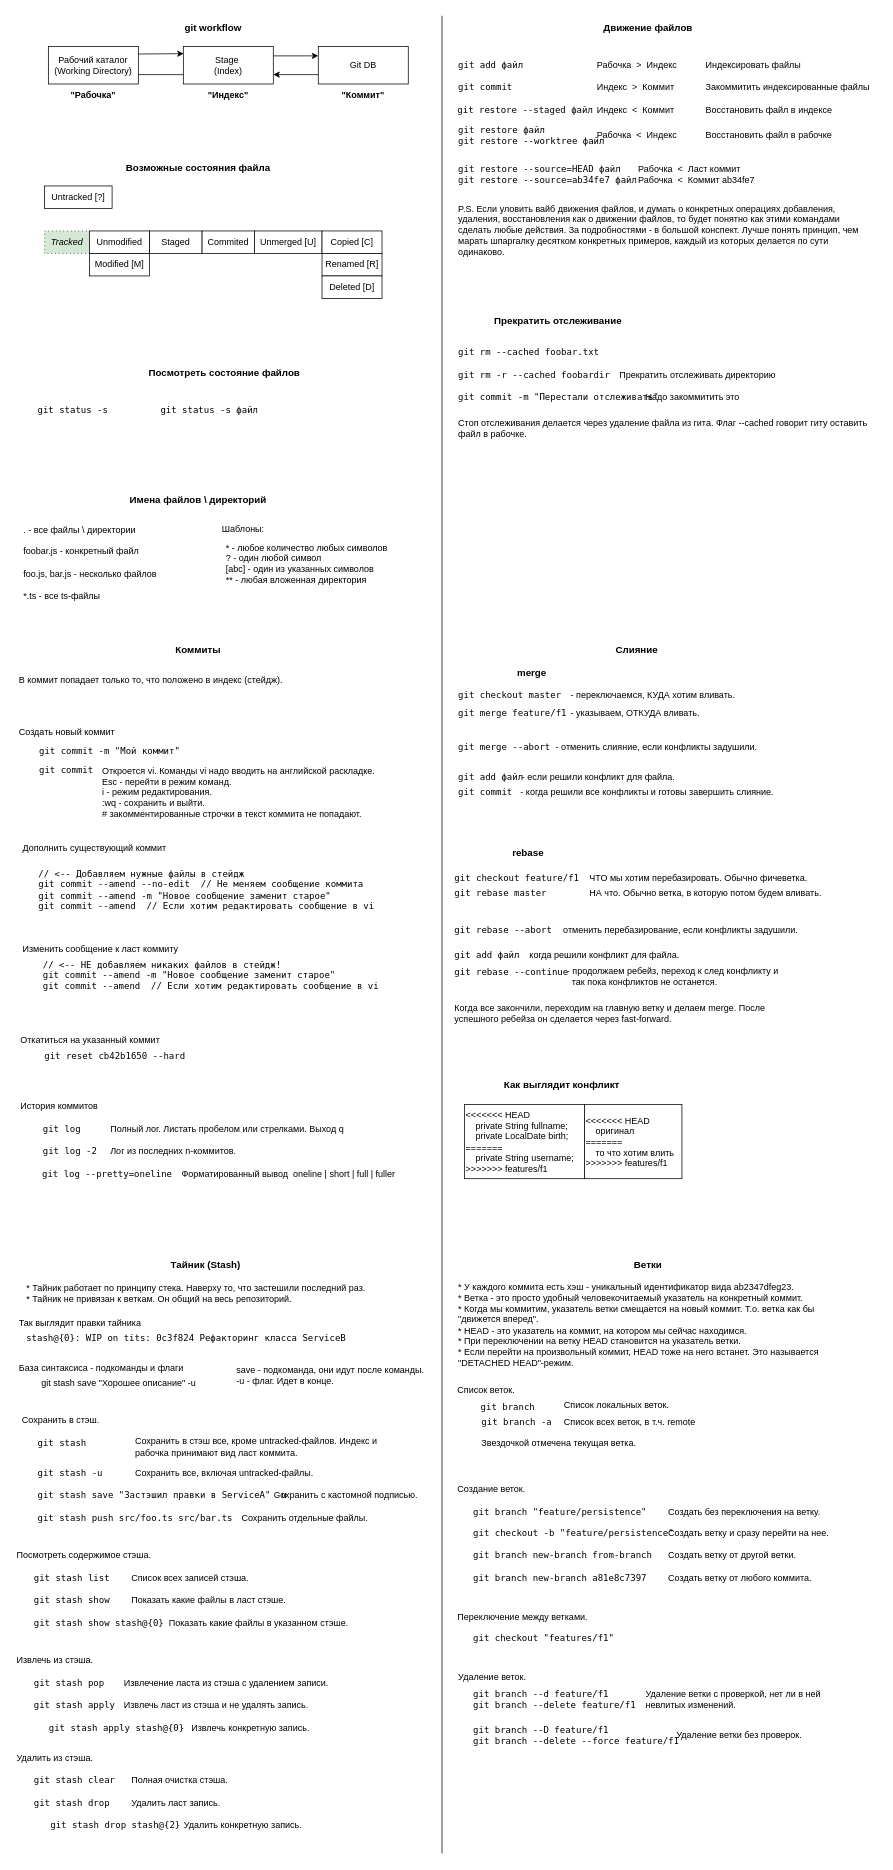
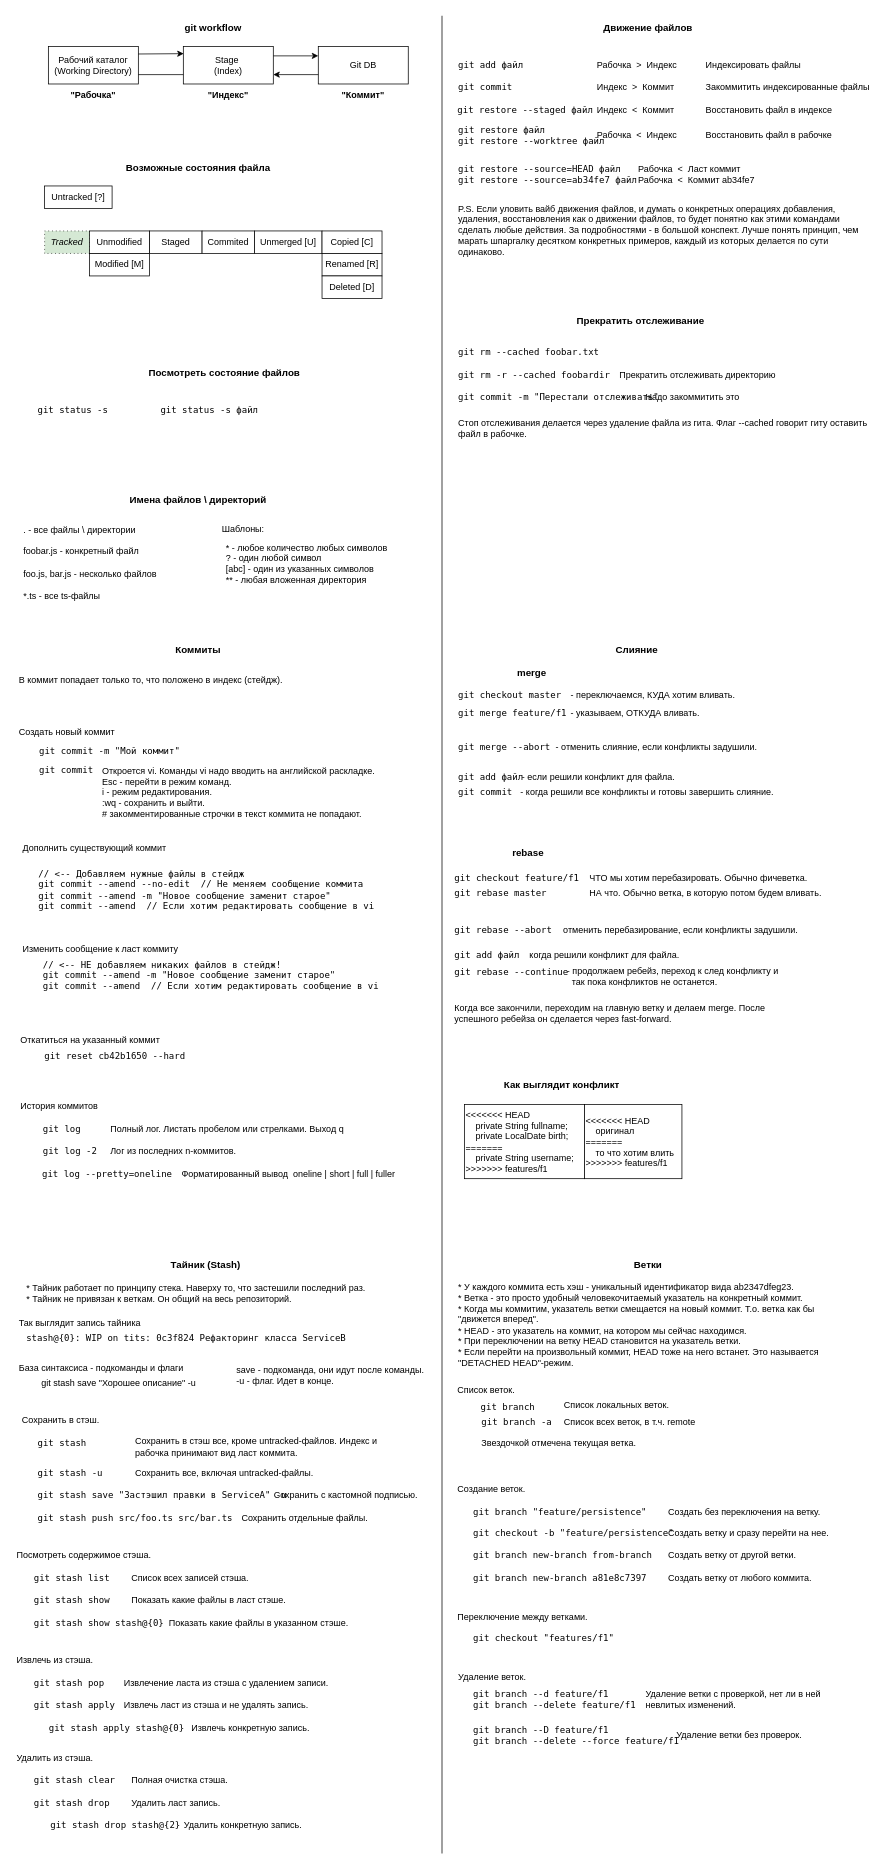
(558, 320) -> (641, 320)
(84, 1323) -> (84, 1323)
